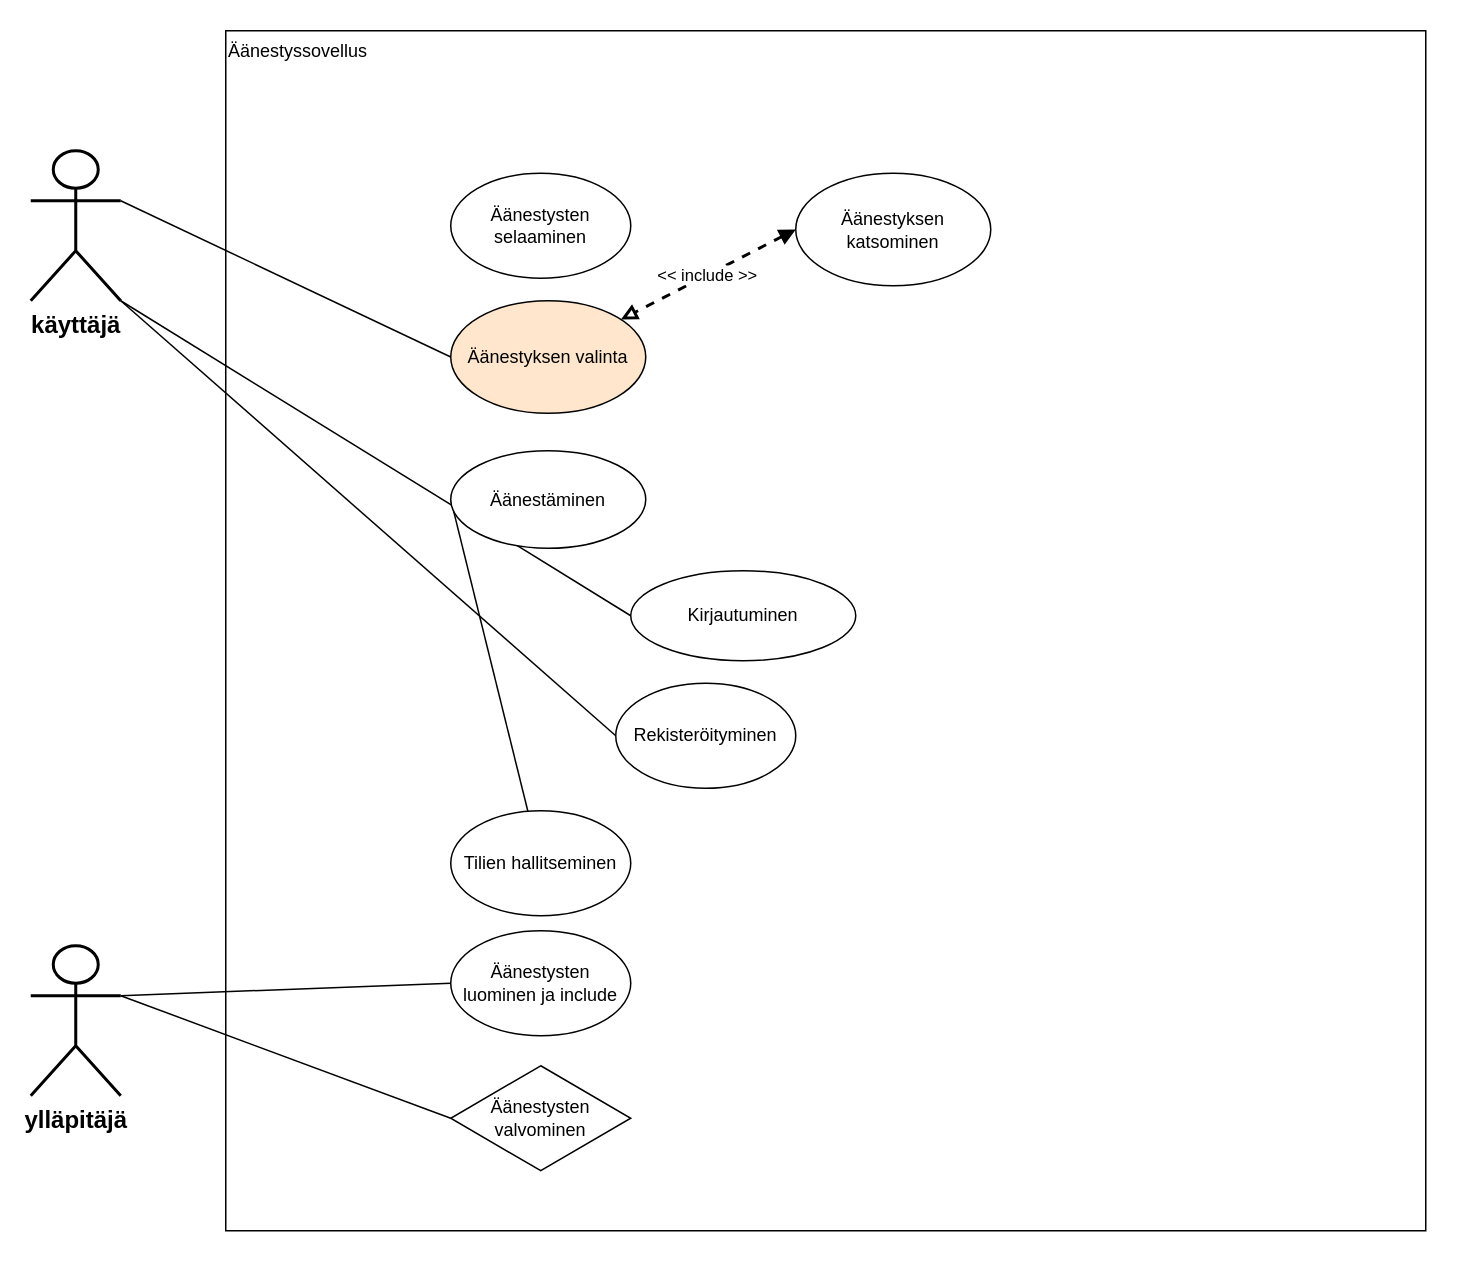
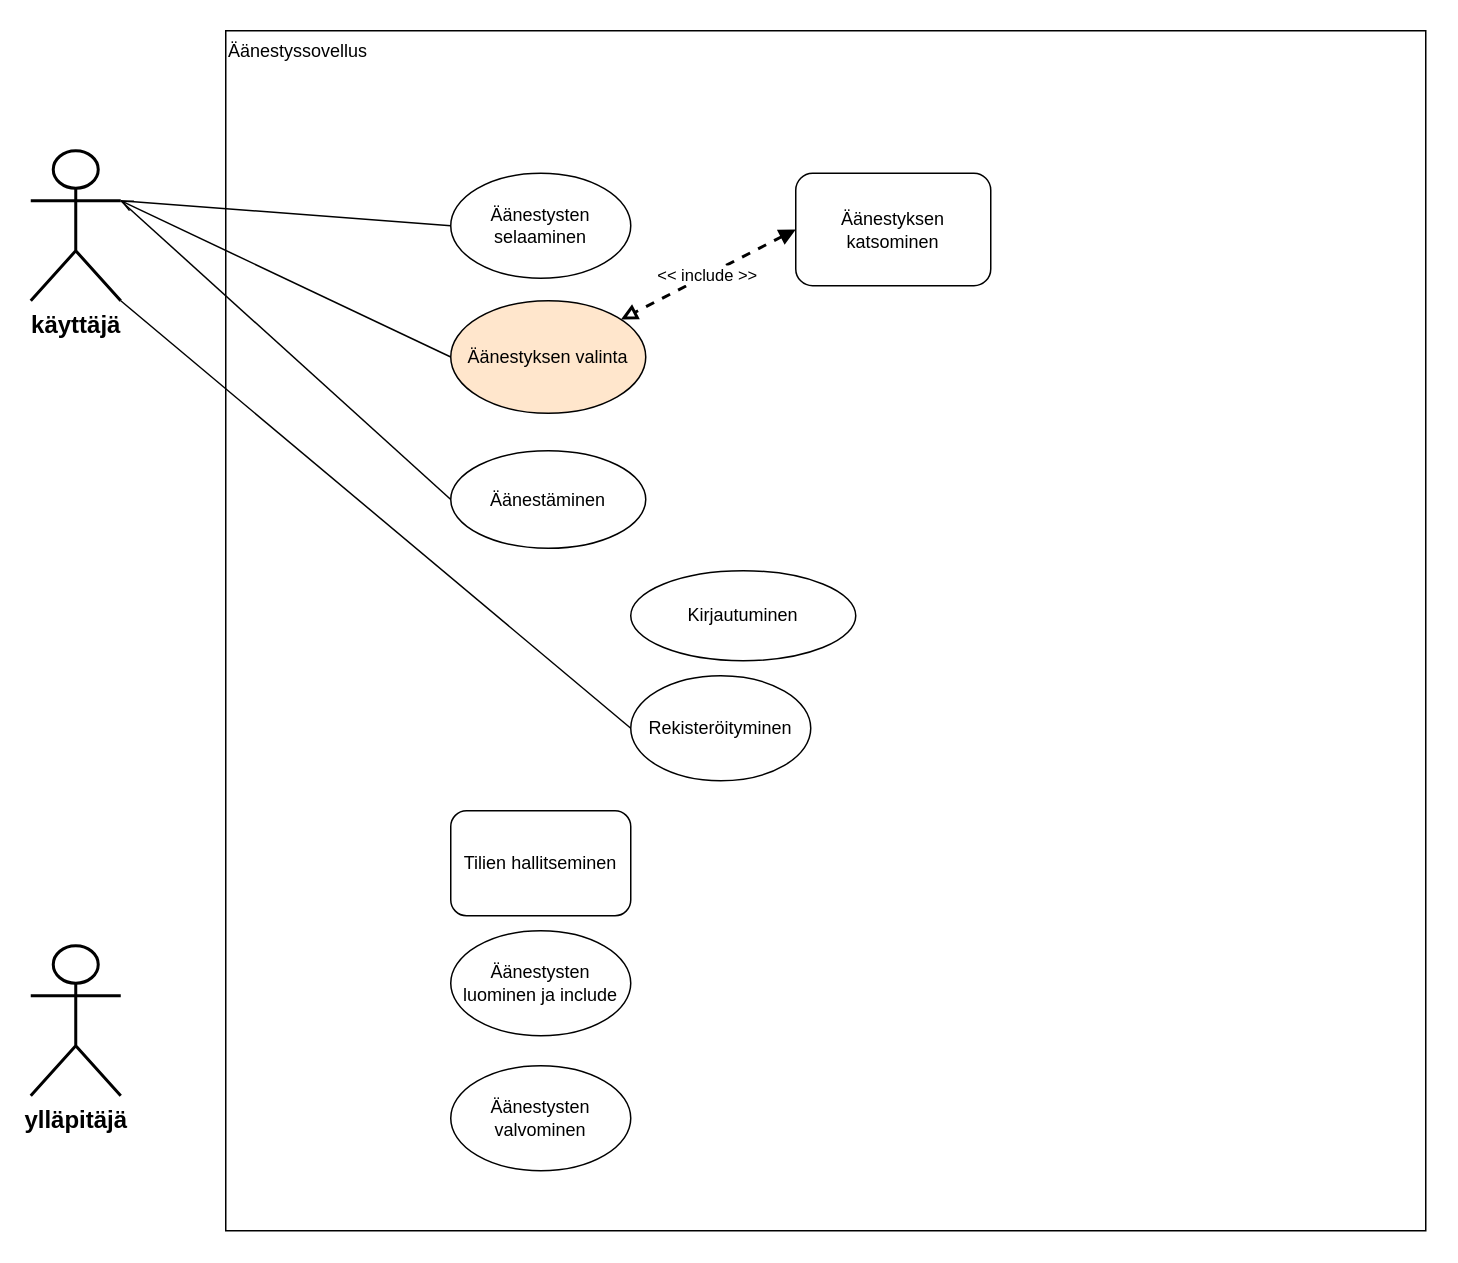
(128, 204) -> (128, 204)
none -> (289, 213)
(893, 230) -> (893, 230)
(293, 407) -> none
(502, 706) -> (288, 352)
(706, 736) -> (721, 728)
(541, 863) -> (541, 863)
(289, 989) -> none
(287, 1057) -> none
(541, 1118) -> (541, 1118)
